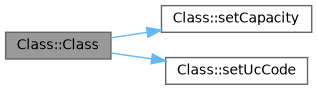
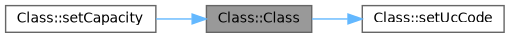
(129, 35) -> (174, 19)
